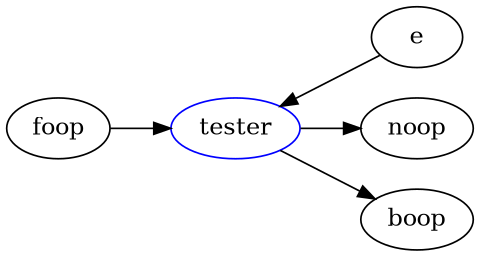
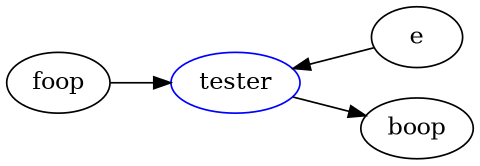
(417, 128) -> none
